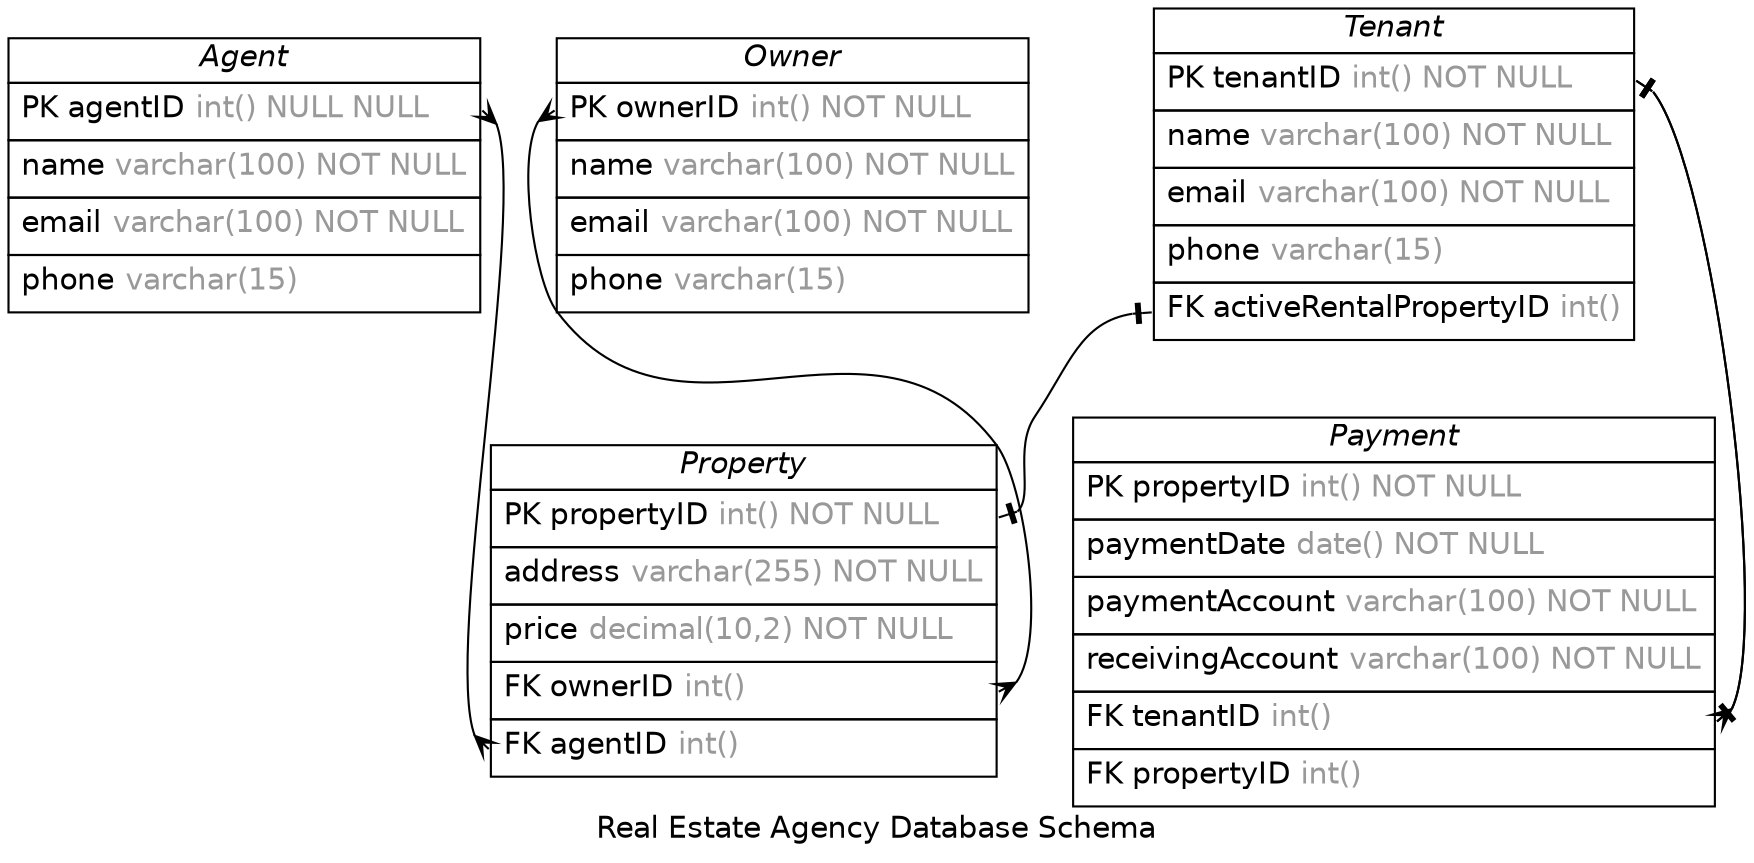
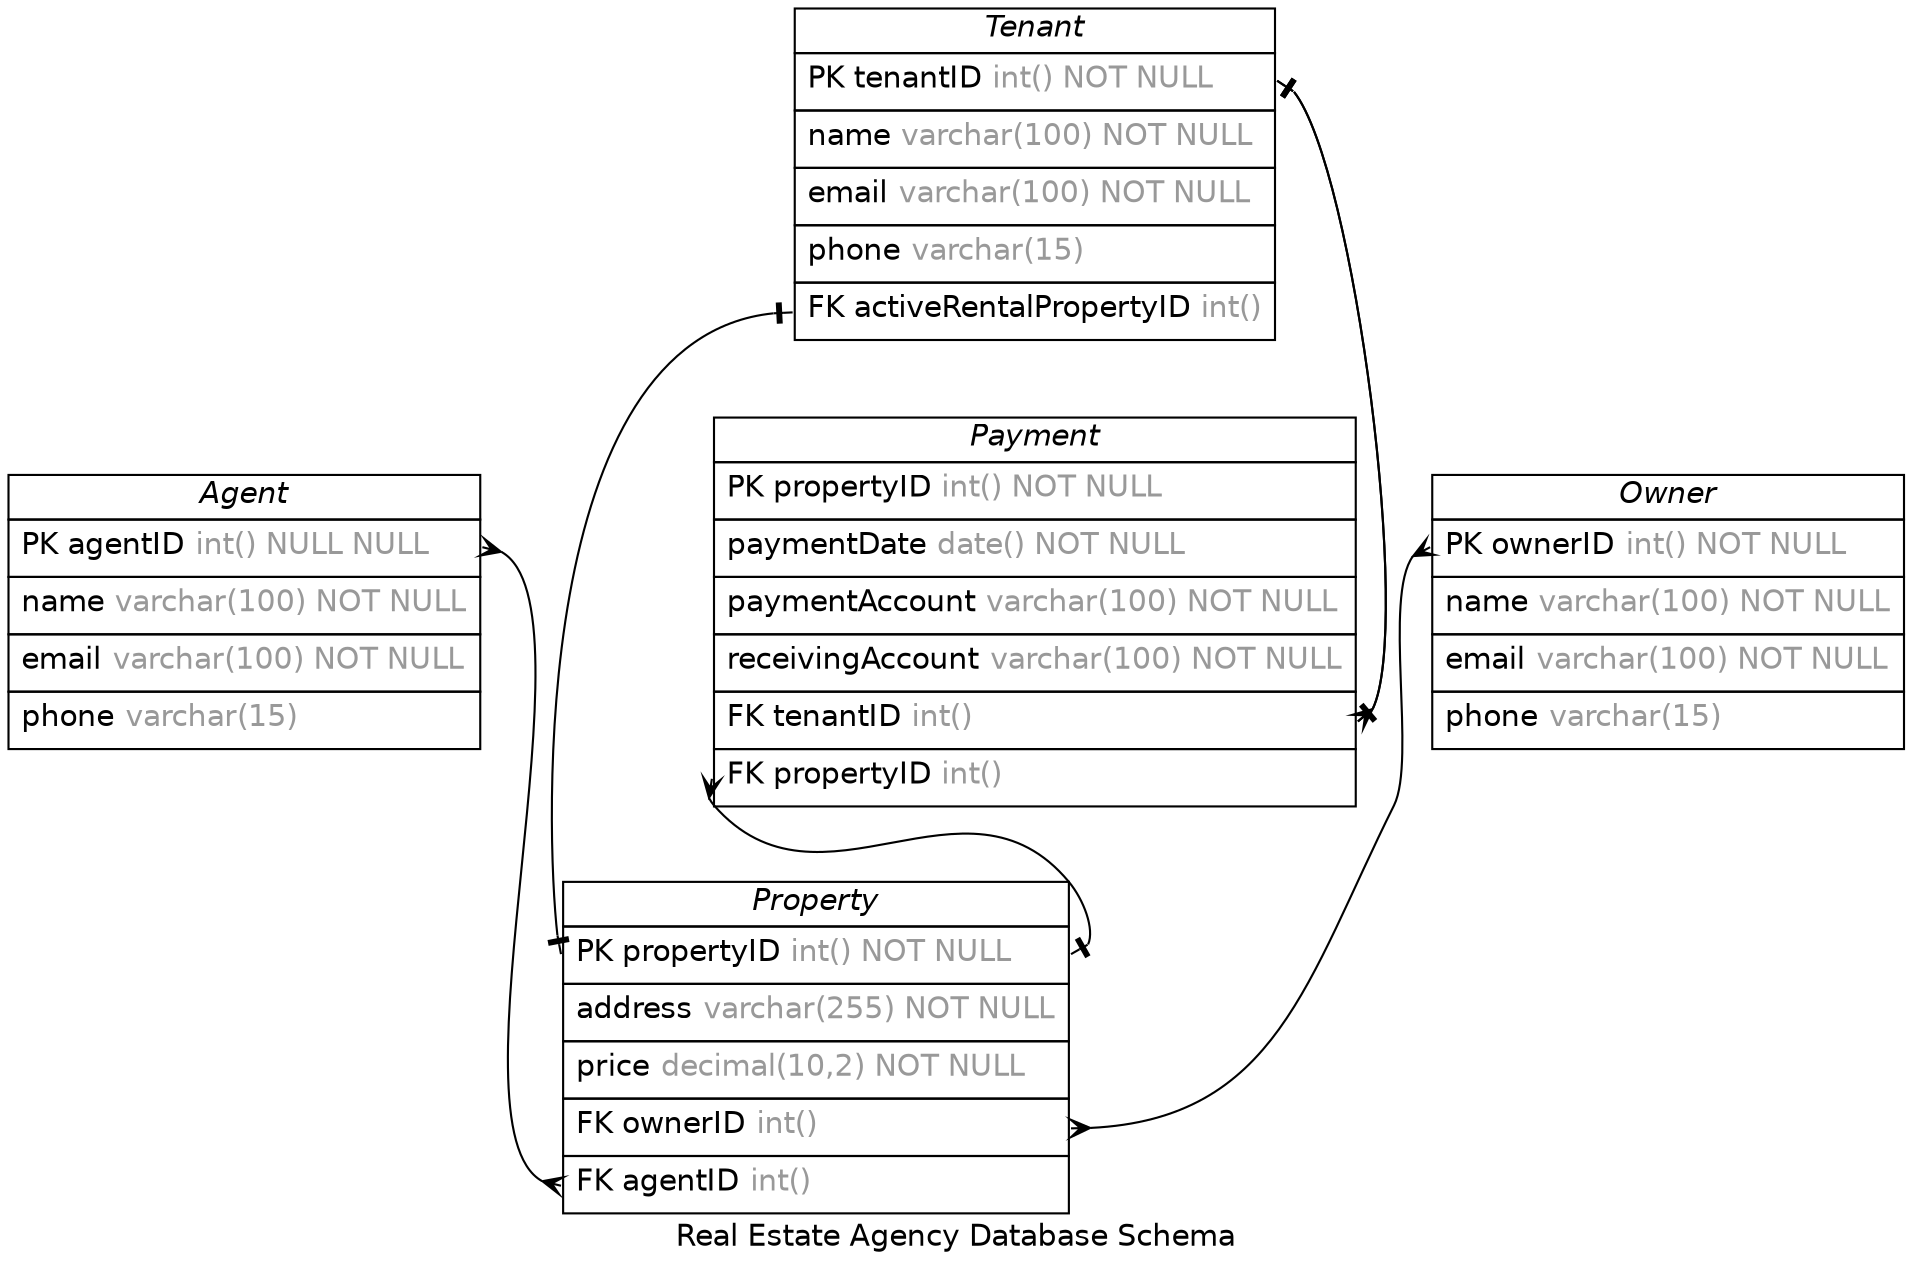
none -> (921, 838)
